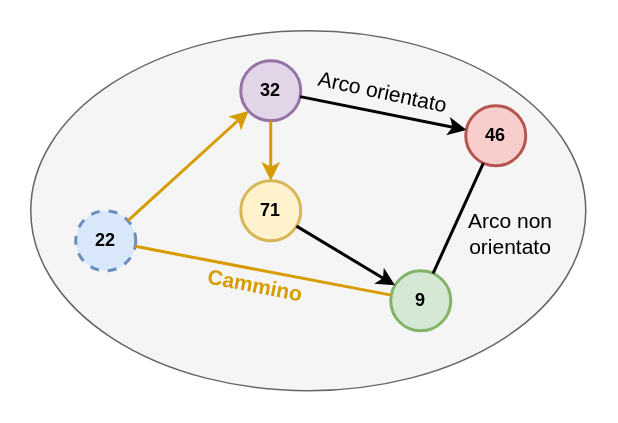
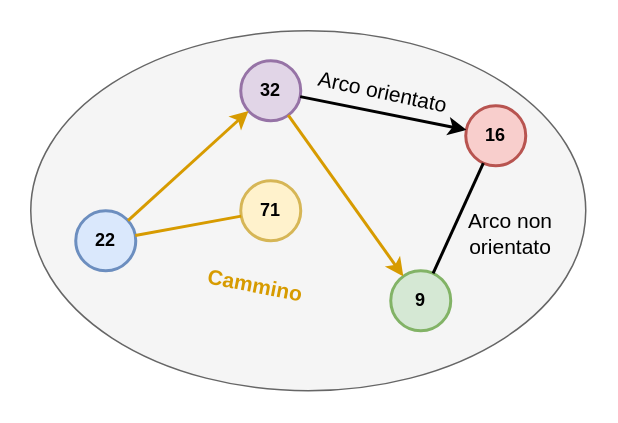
(496, 136) -> (496, 136)
(271, 144) -> (342, 190)
(106, 241) -> (106, 241)
(340, 253) -> none
(263, 271) -> (188, 226)
